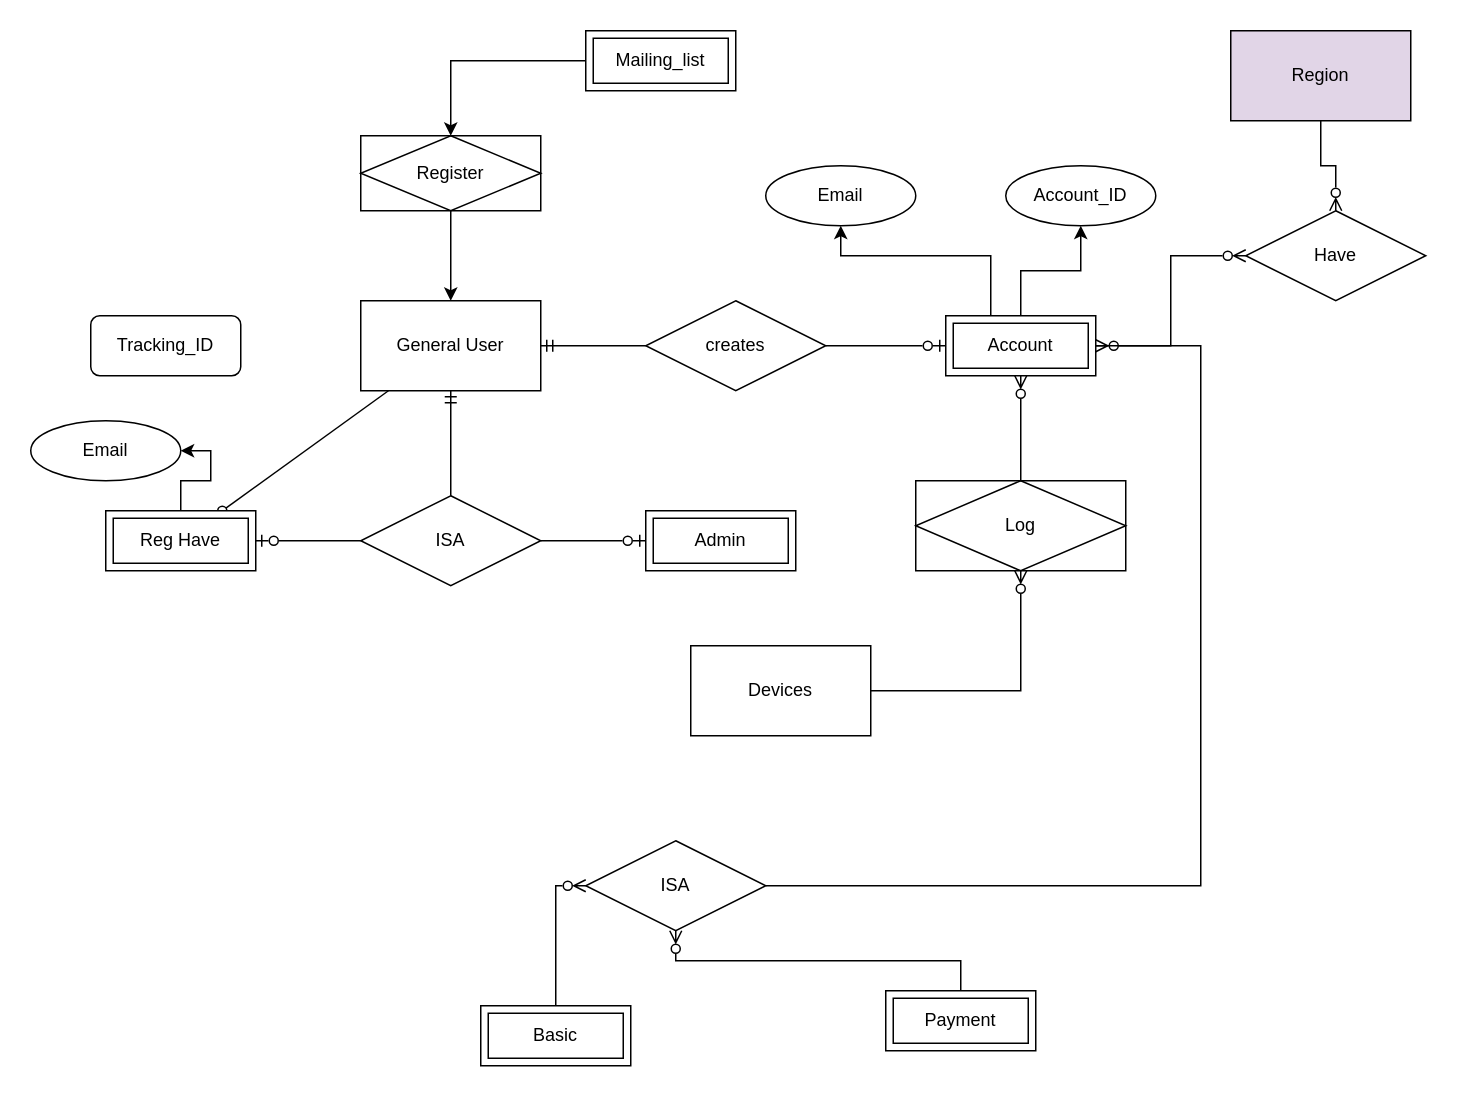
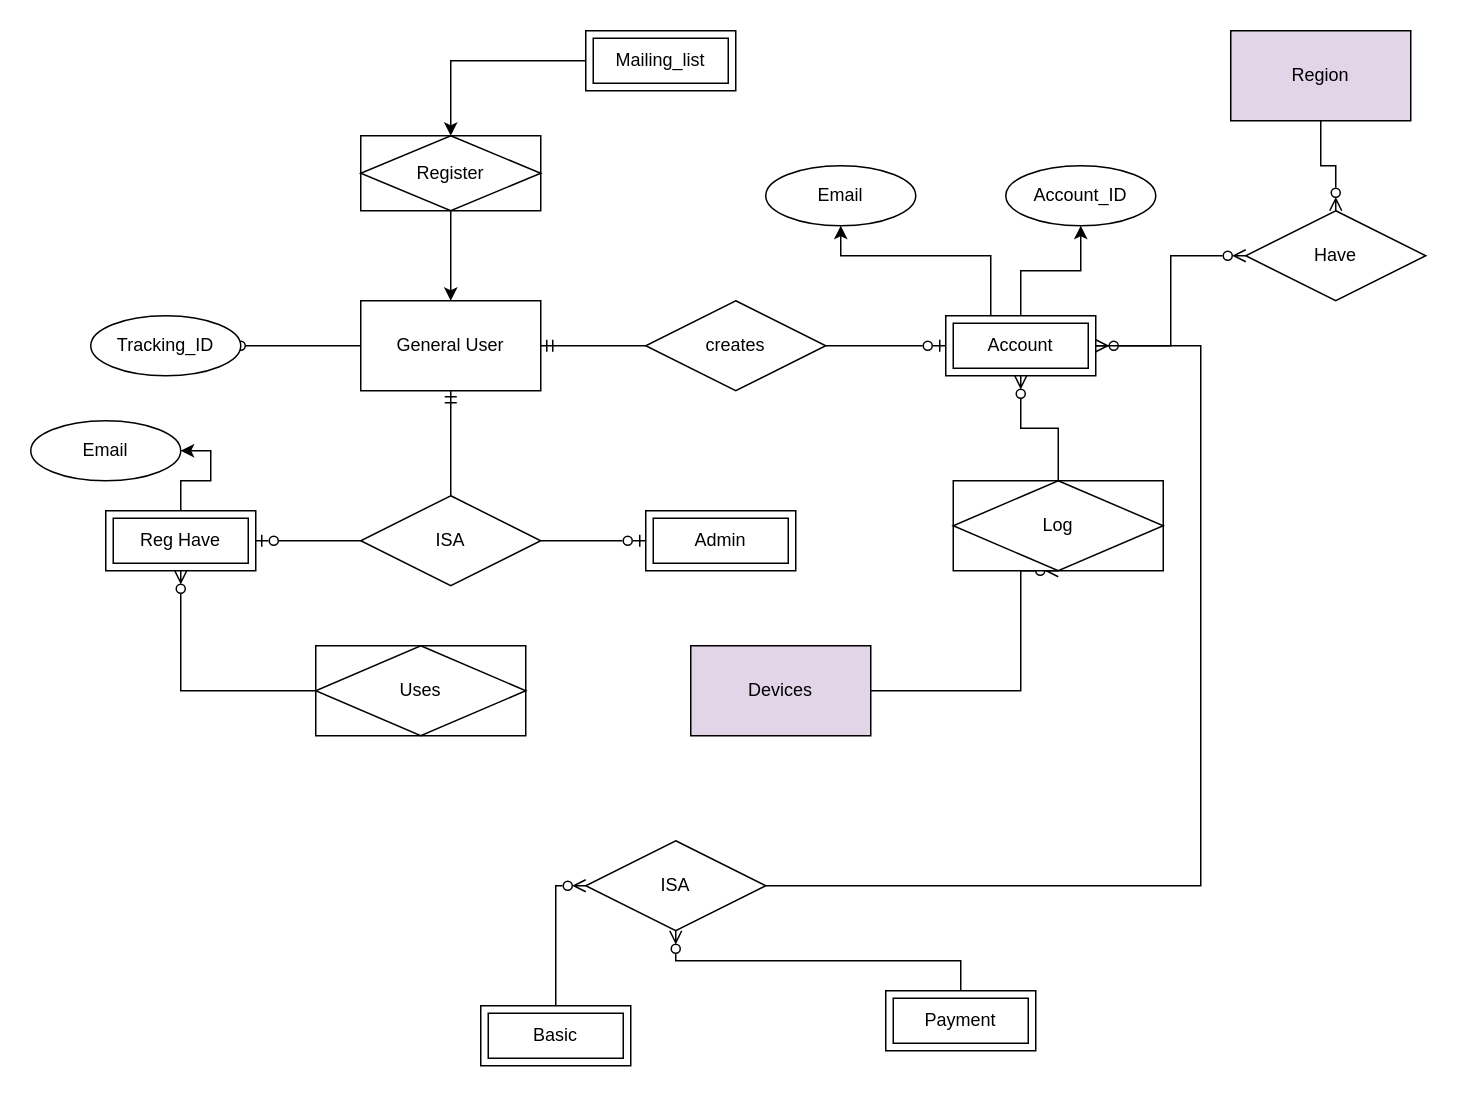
(166, 346) -> (166, 346)
(307, 449) -> (304, 346)
(1021, 526) -> (1058, 526)
none -> (199, 691)
none -> (421, 691)
(781, 691) -> (781, 691)
